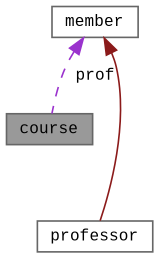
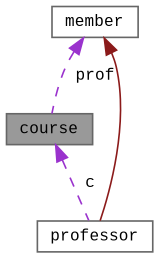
none -> (75, 190)
